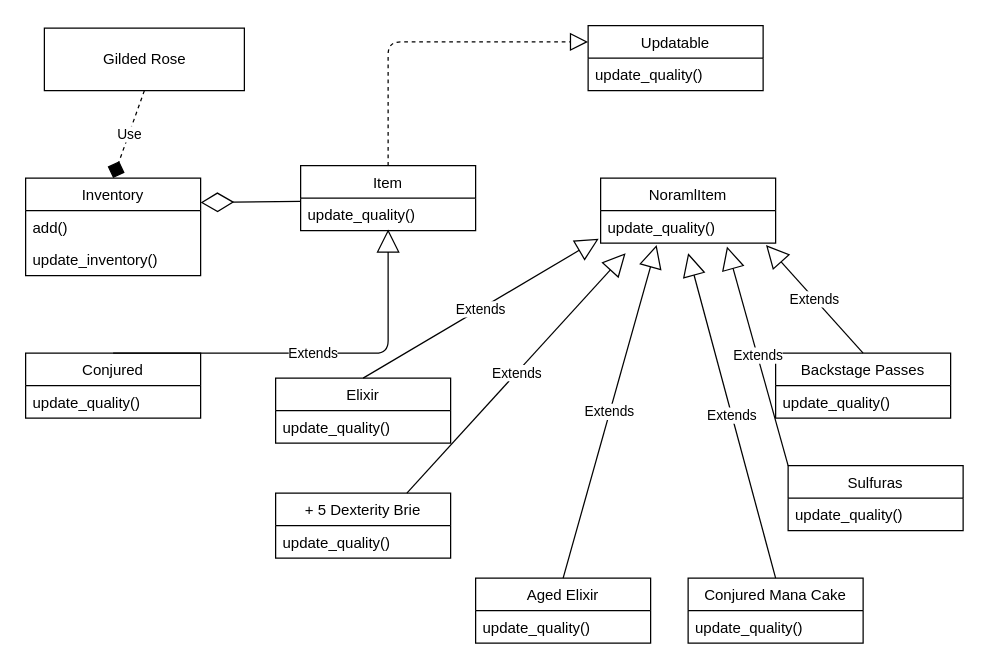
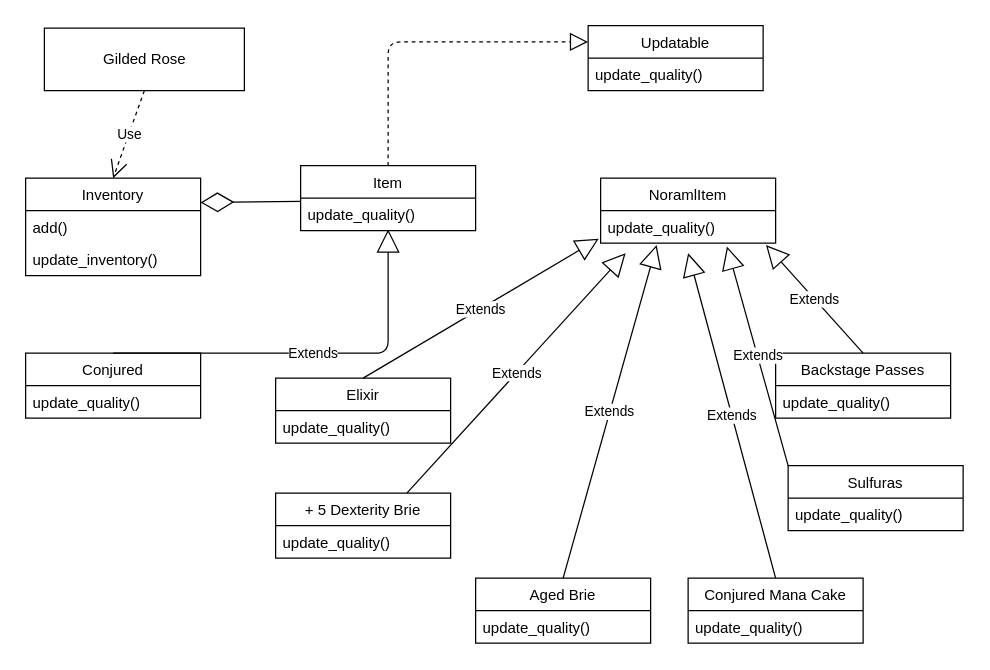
(119, 161) -> (117, 168)
(563, 595) -> (563, 595)
